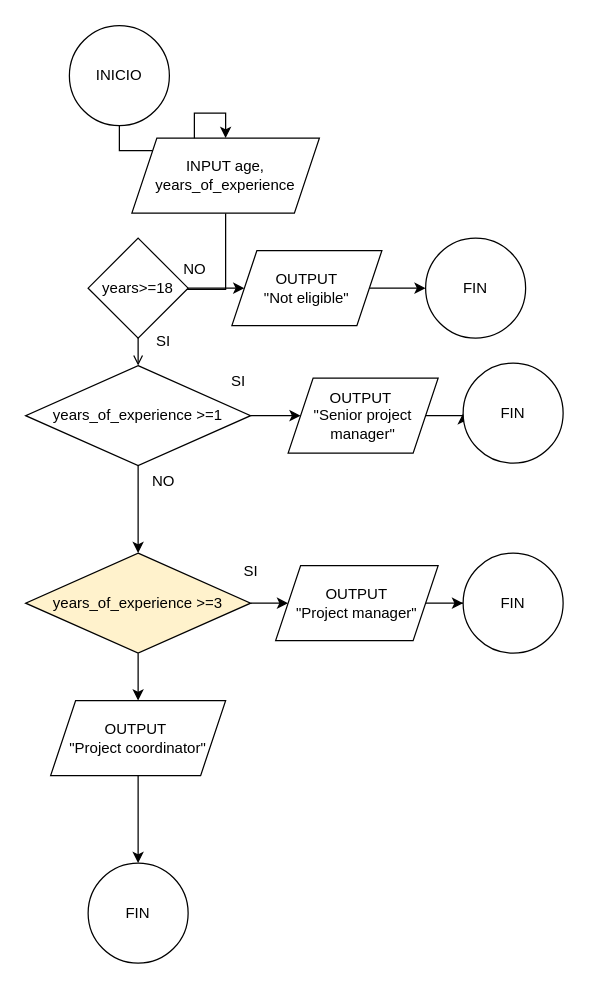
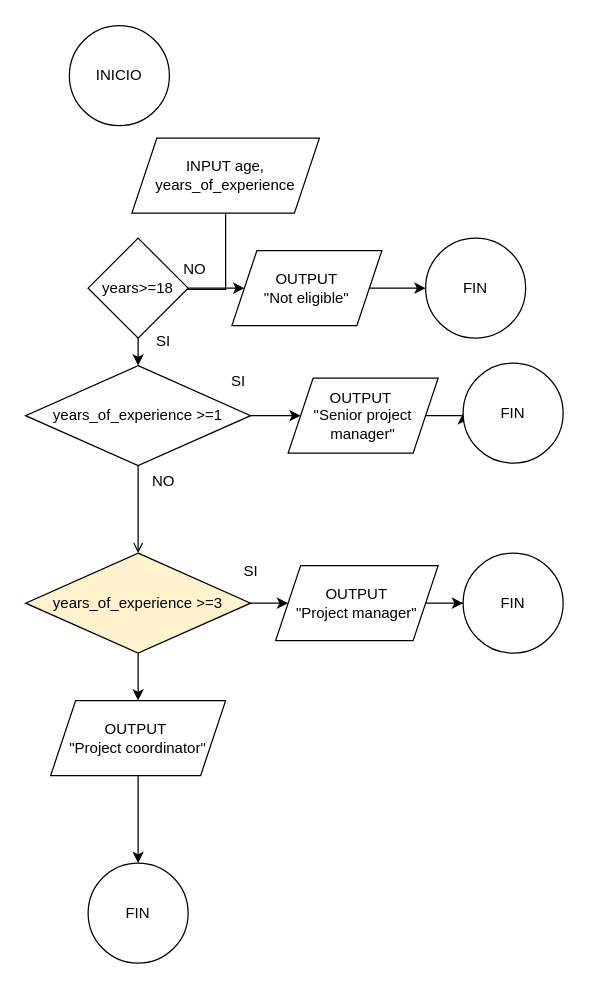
(205, 113) -> none
(138, 357) -> (138, 356)
(138, 543) -> (138, 545)
